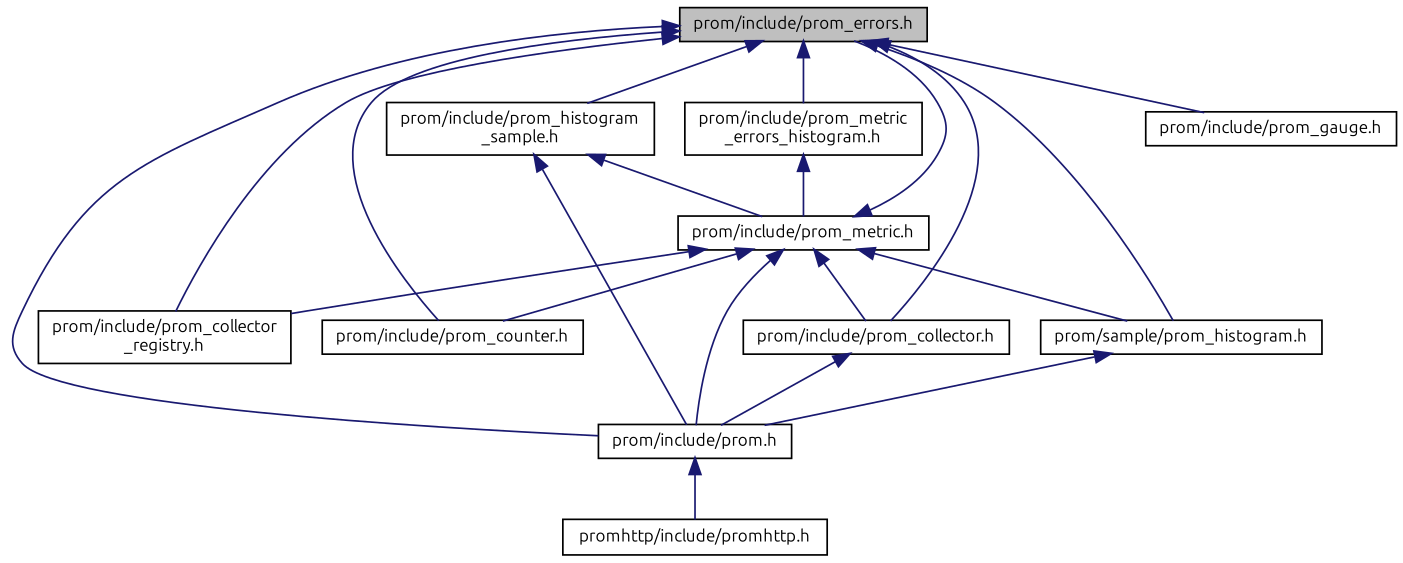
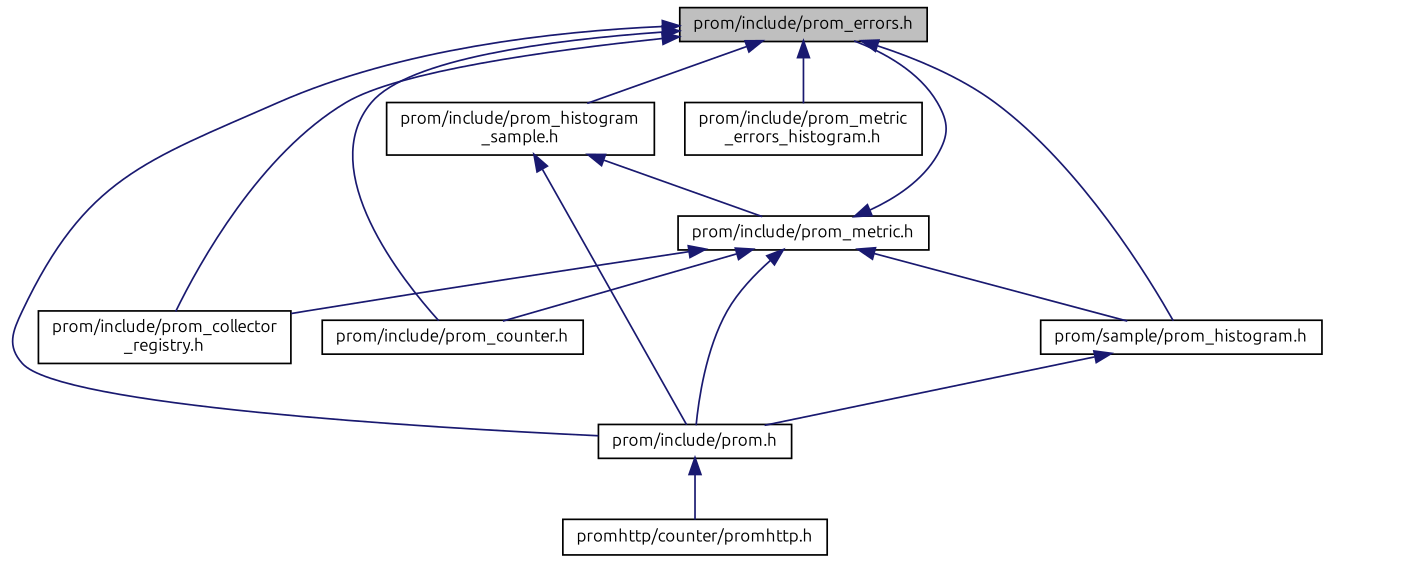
(1271, 129) -> none
(803, 194) -> none
(876, 337) -> none
(695, 537) -> (695, 537)
